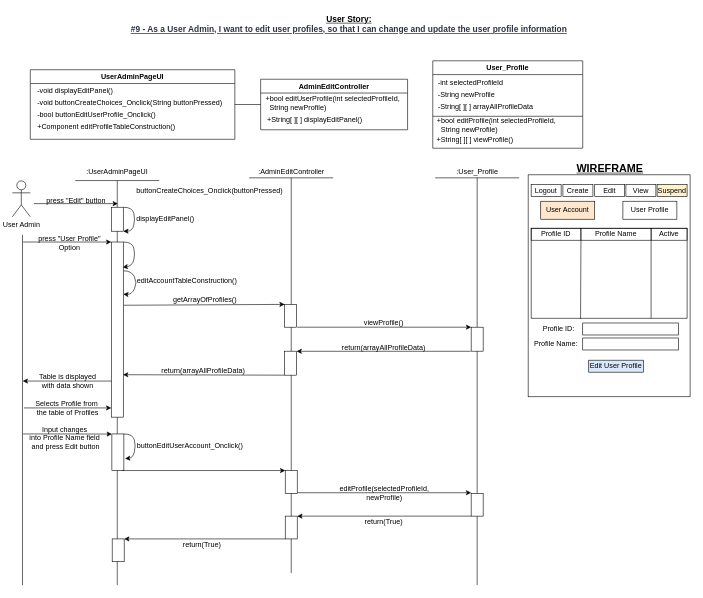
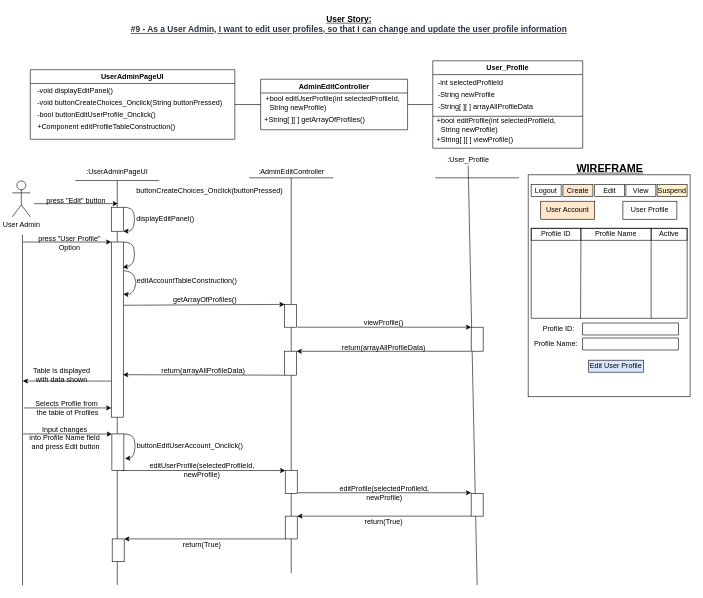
none -> (419, 105)
(315, 120) -> (315, 120)
(477, 172) -> (468, 160)
(578, 191) -> (578, 191)
(68, 381) -> (62, 375)
none -> (202, 471)
